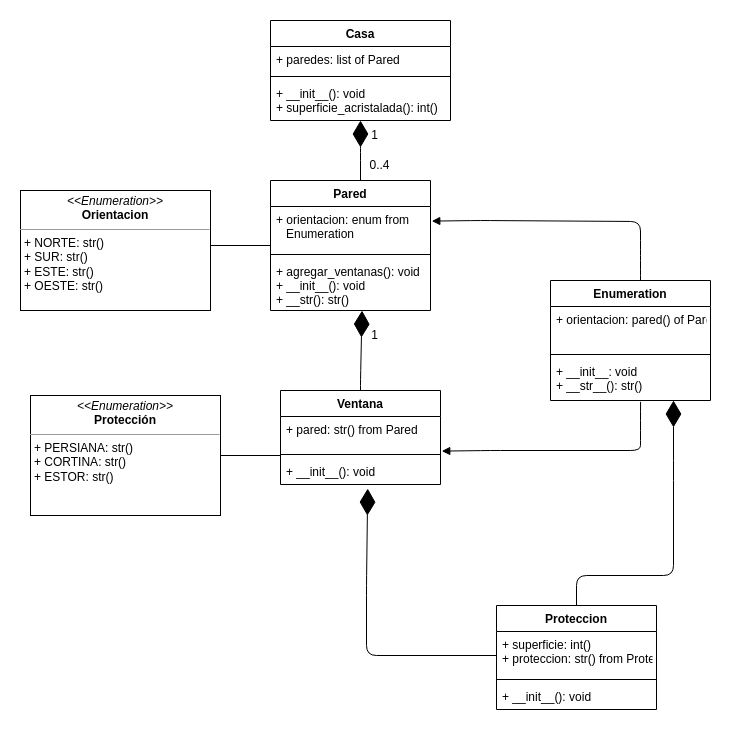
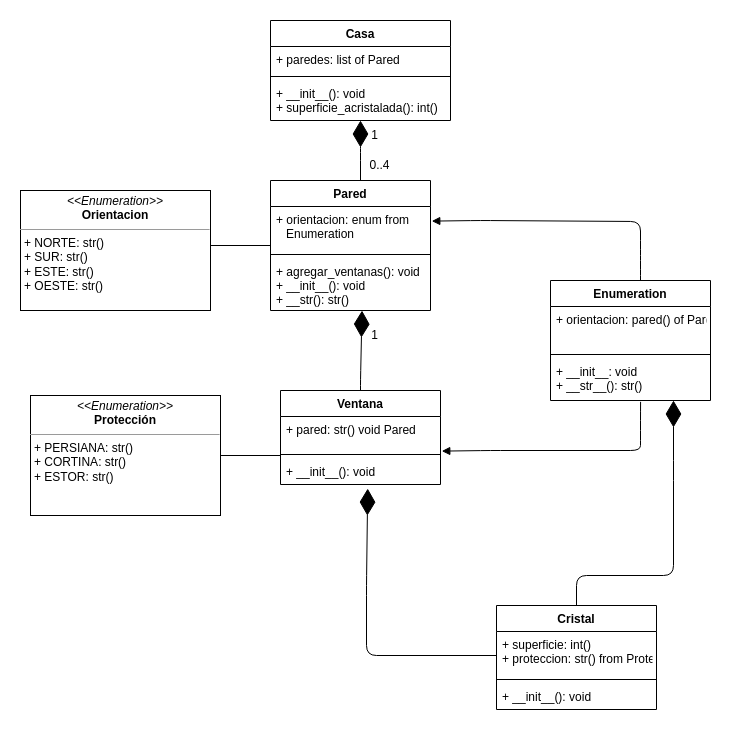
(362, 430) -> (361, 430)
(576, 619) -> (576, 619)
